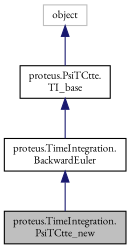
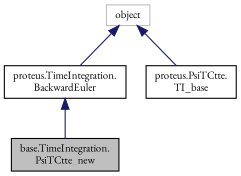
(65, 124) -> (96, 50)
(65, 228) -> (65, 155)
